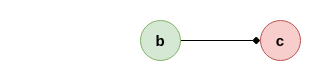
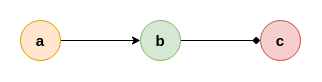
none -> (41, 41)
none -> (97, 41)
